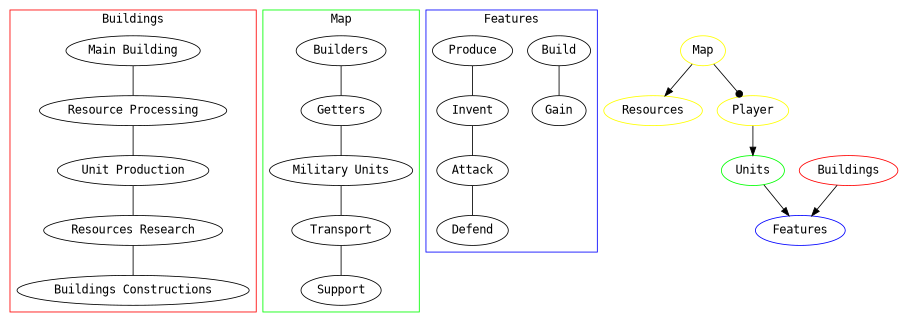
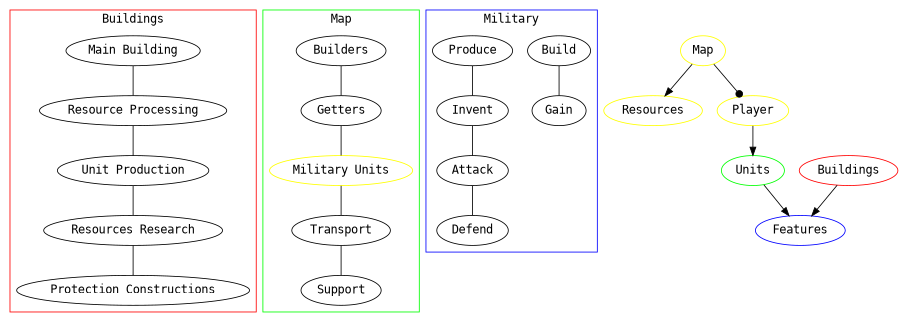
(512, 20) -> (512, 20)
(341, 171) -> (341, 171)
(133, 290) -> (133, 290)
